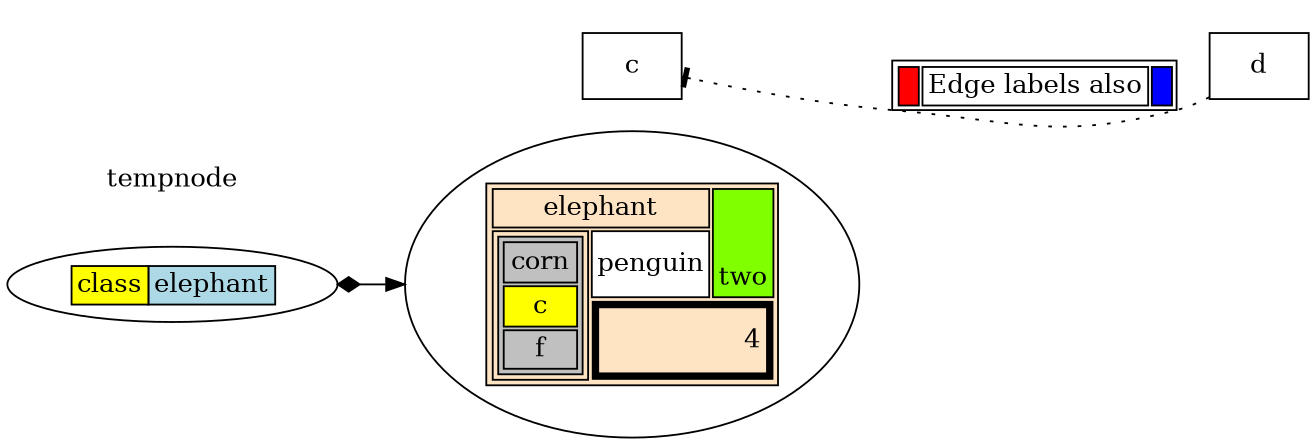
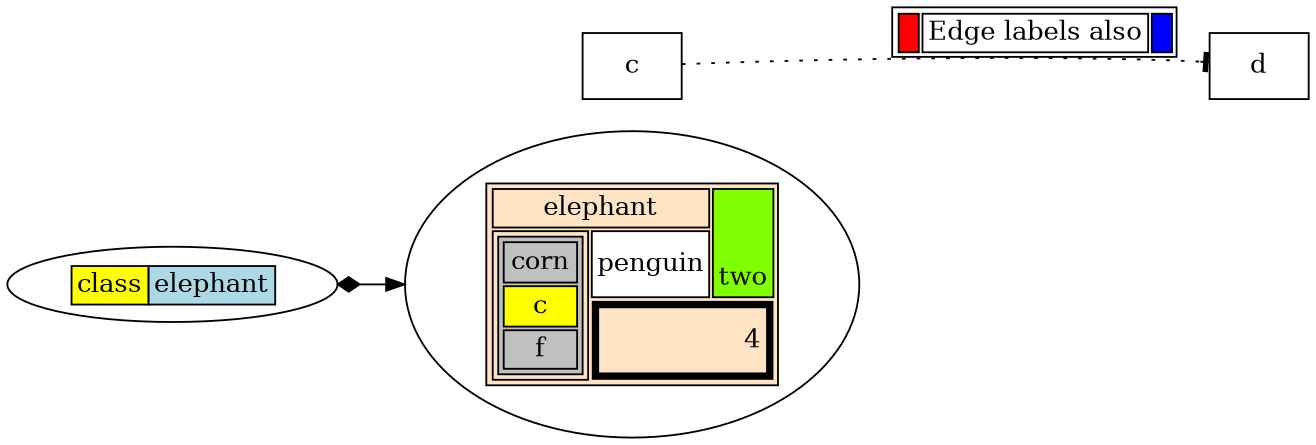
(951, 116) -> (941, 58)
(172, 180) -> none
